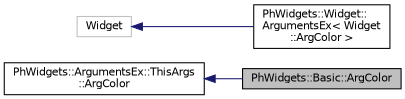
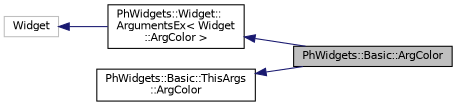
none -> (280, 42)
(104, 79) -> (176, 85)
